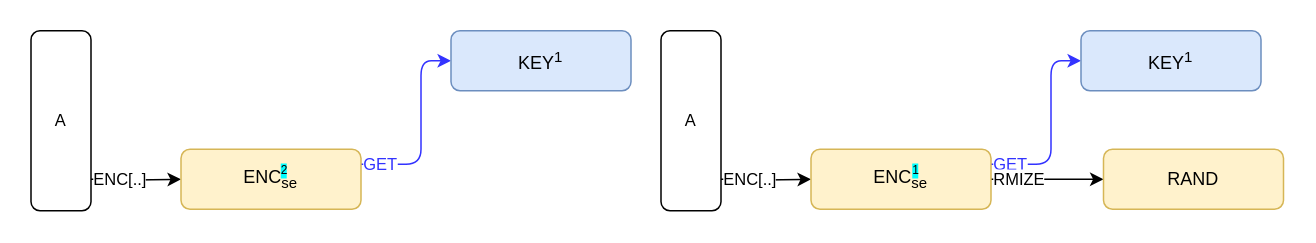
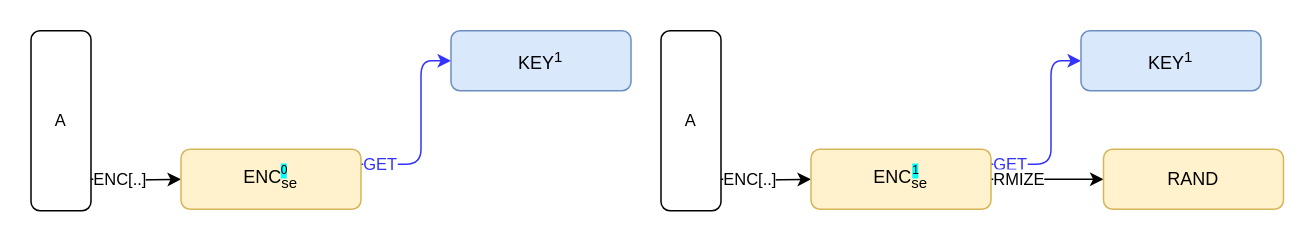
(285, 171) -> (285, 171)
